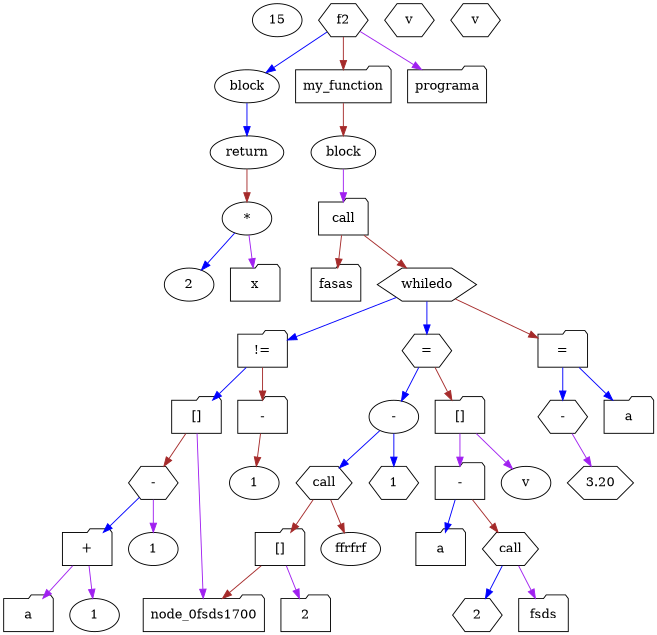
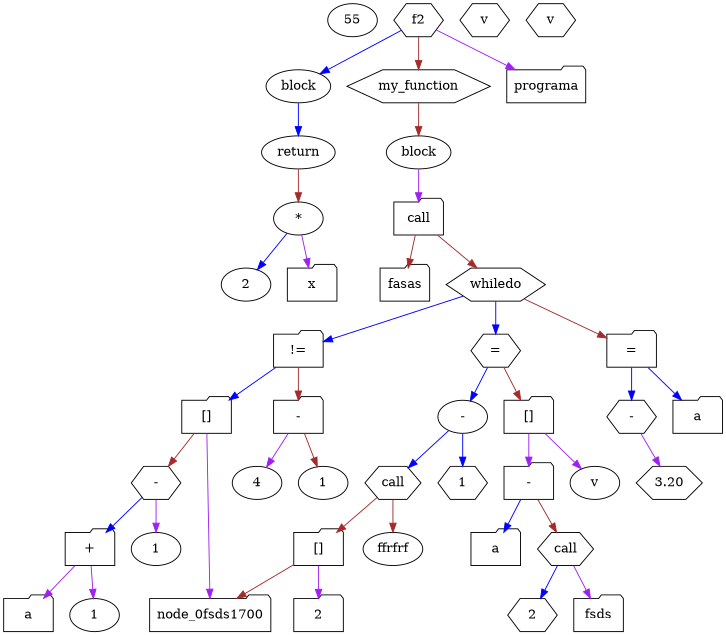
(277, 20) -> (353, 20)
(343, 86) -> (419, 86)
none -> (257, 483)
